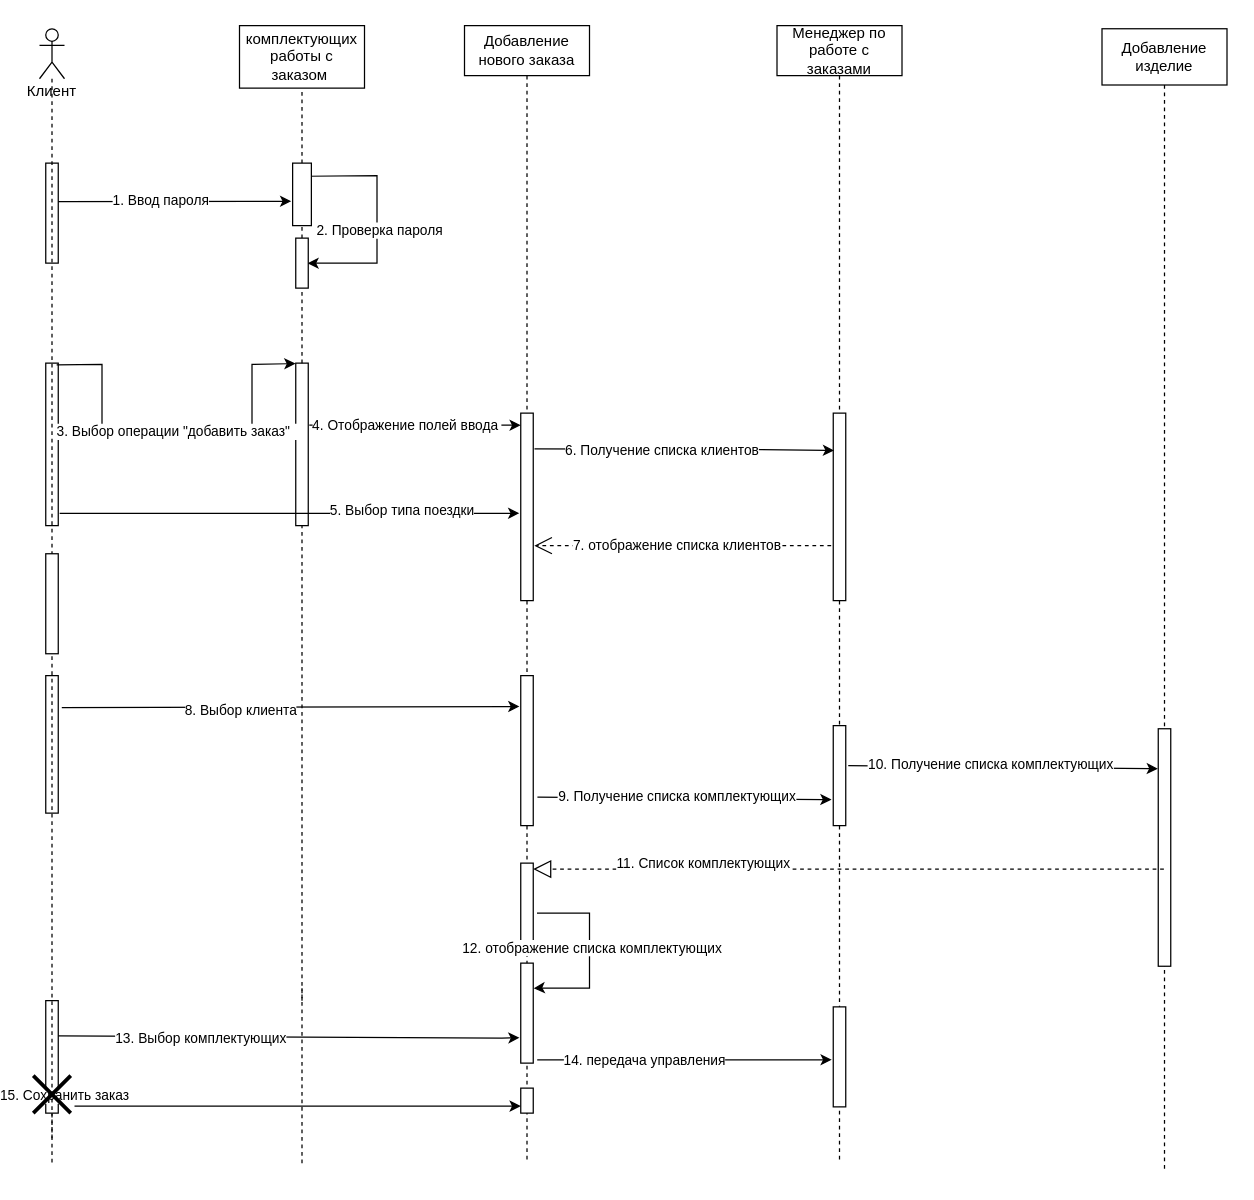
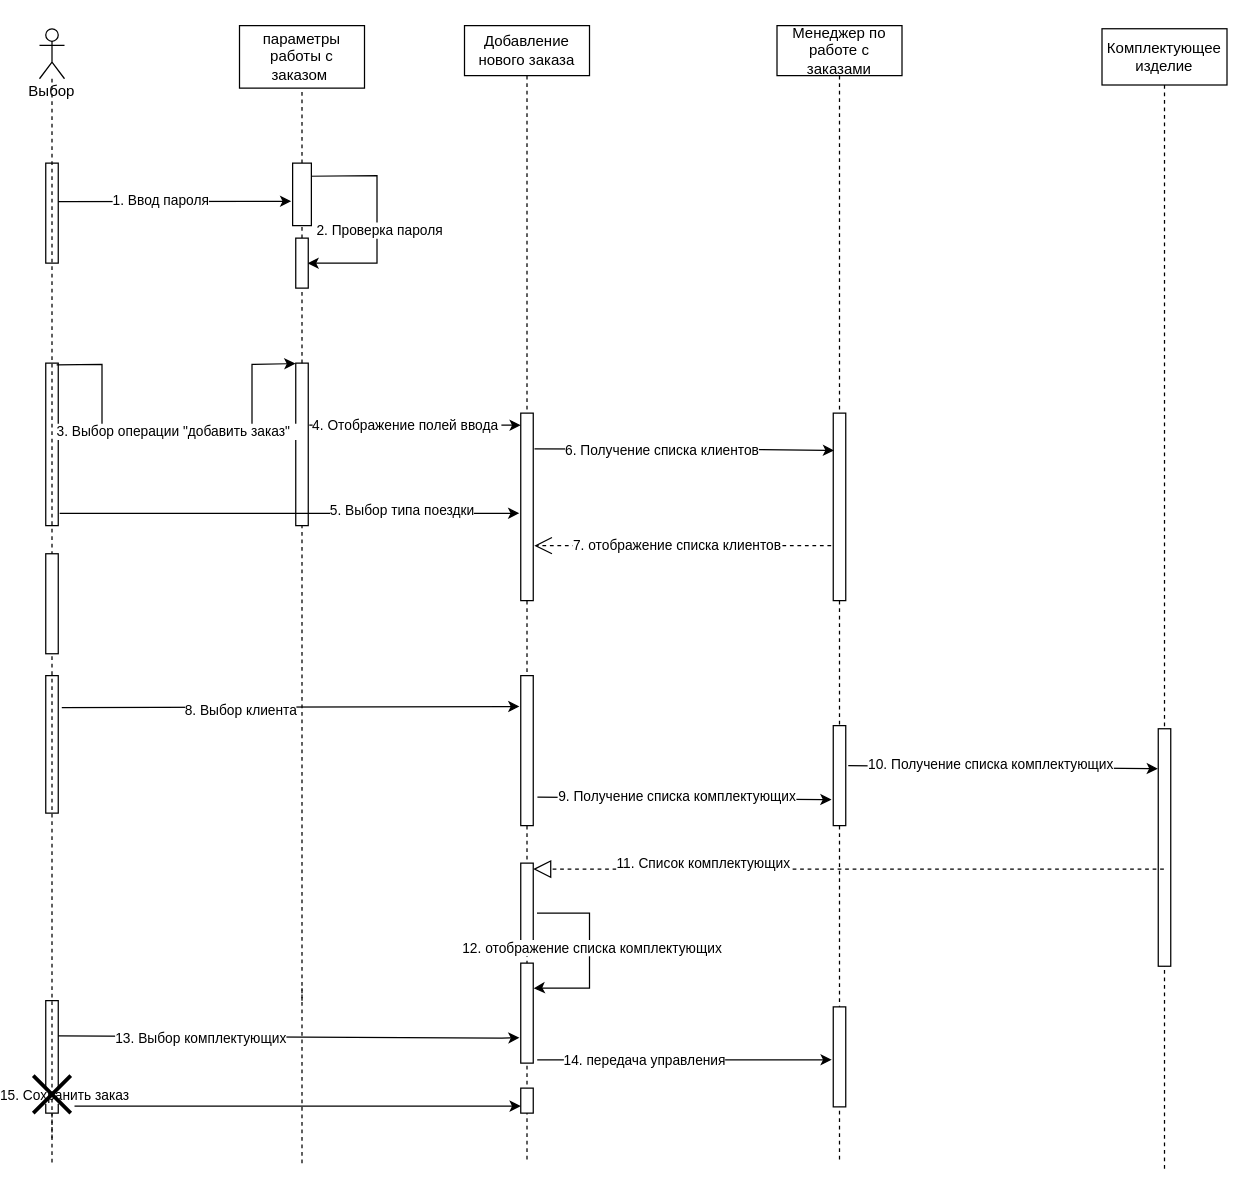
(302, 57) -> (302, 57)
(1164, 57) -> (1164, 57)
(52, 110) -> (52, 101)
